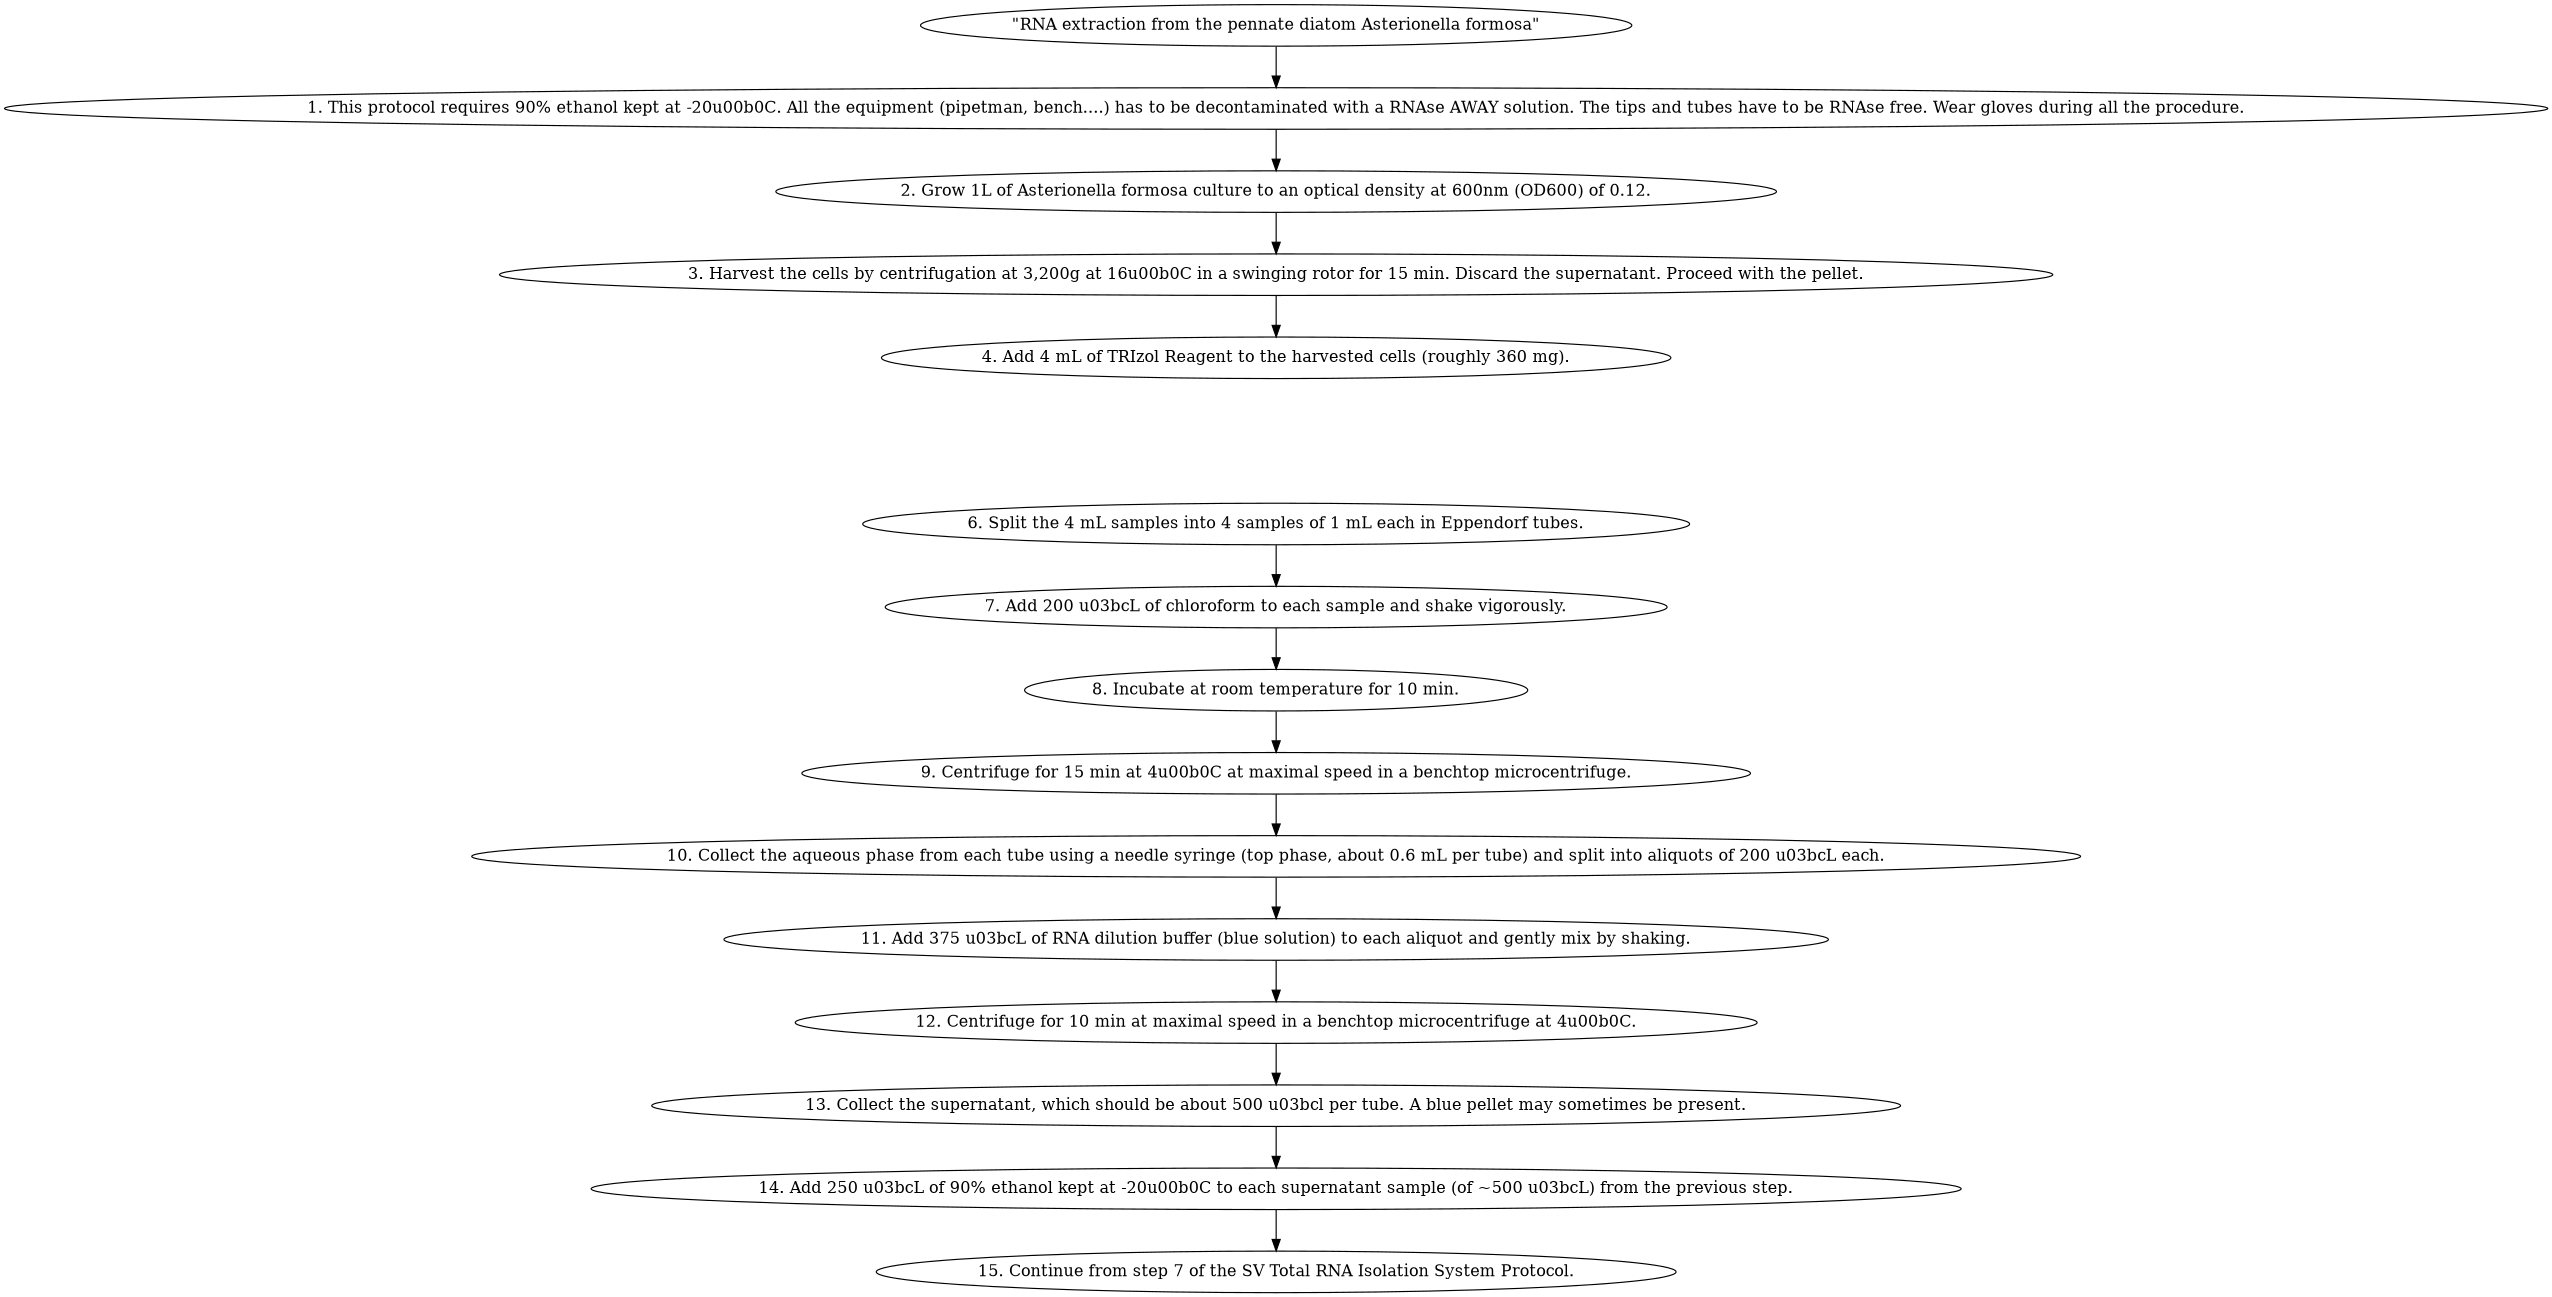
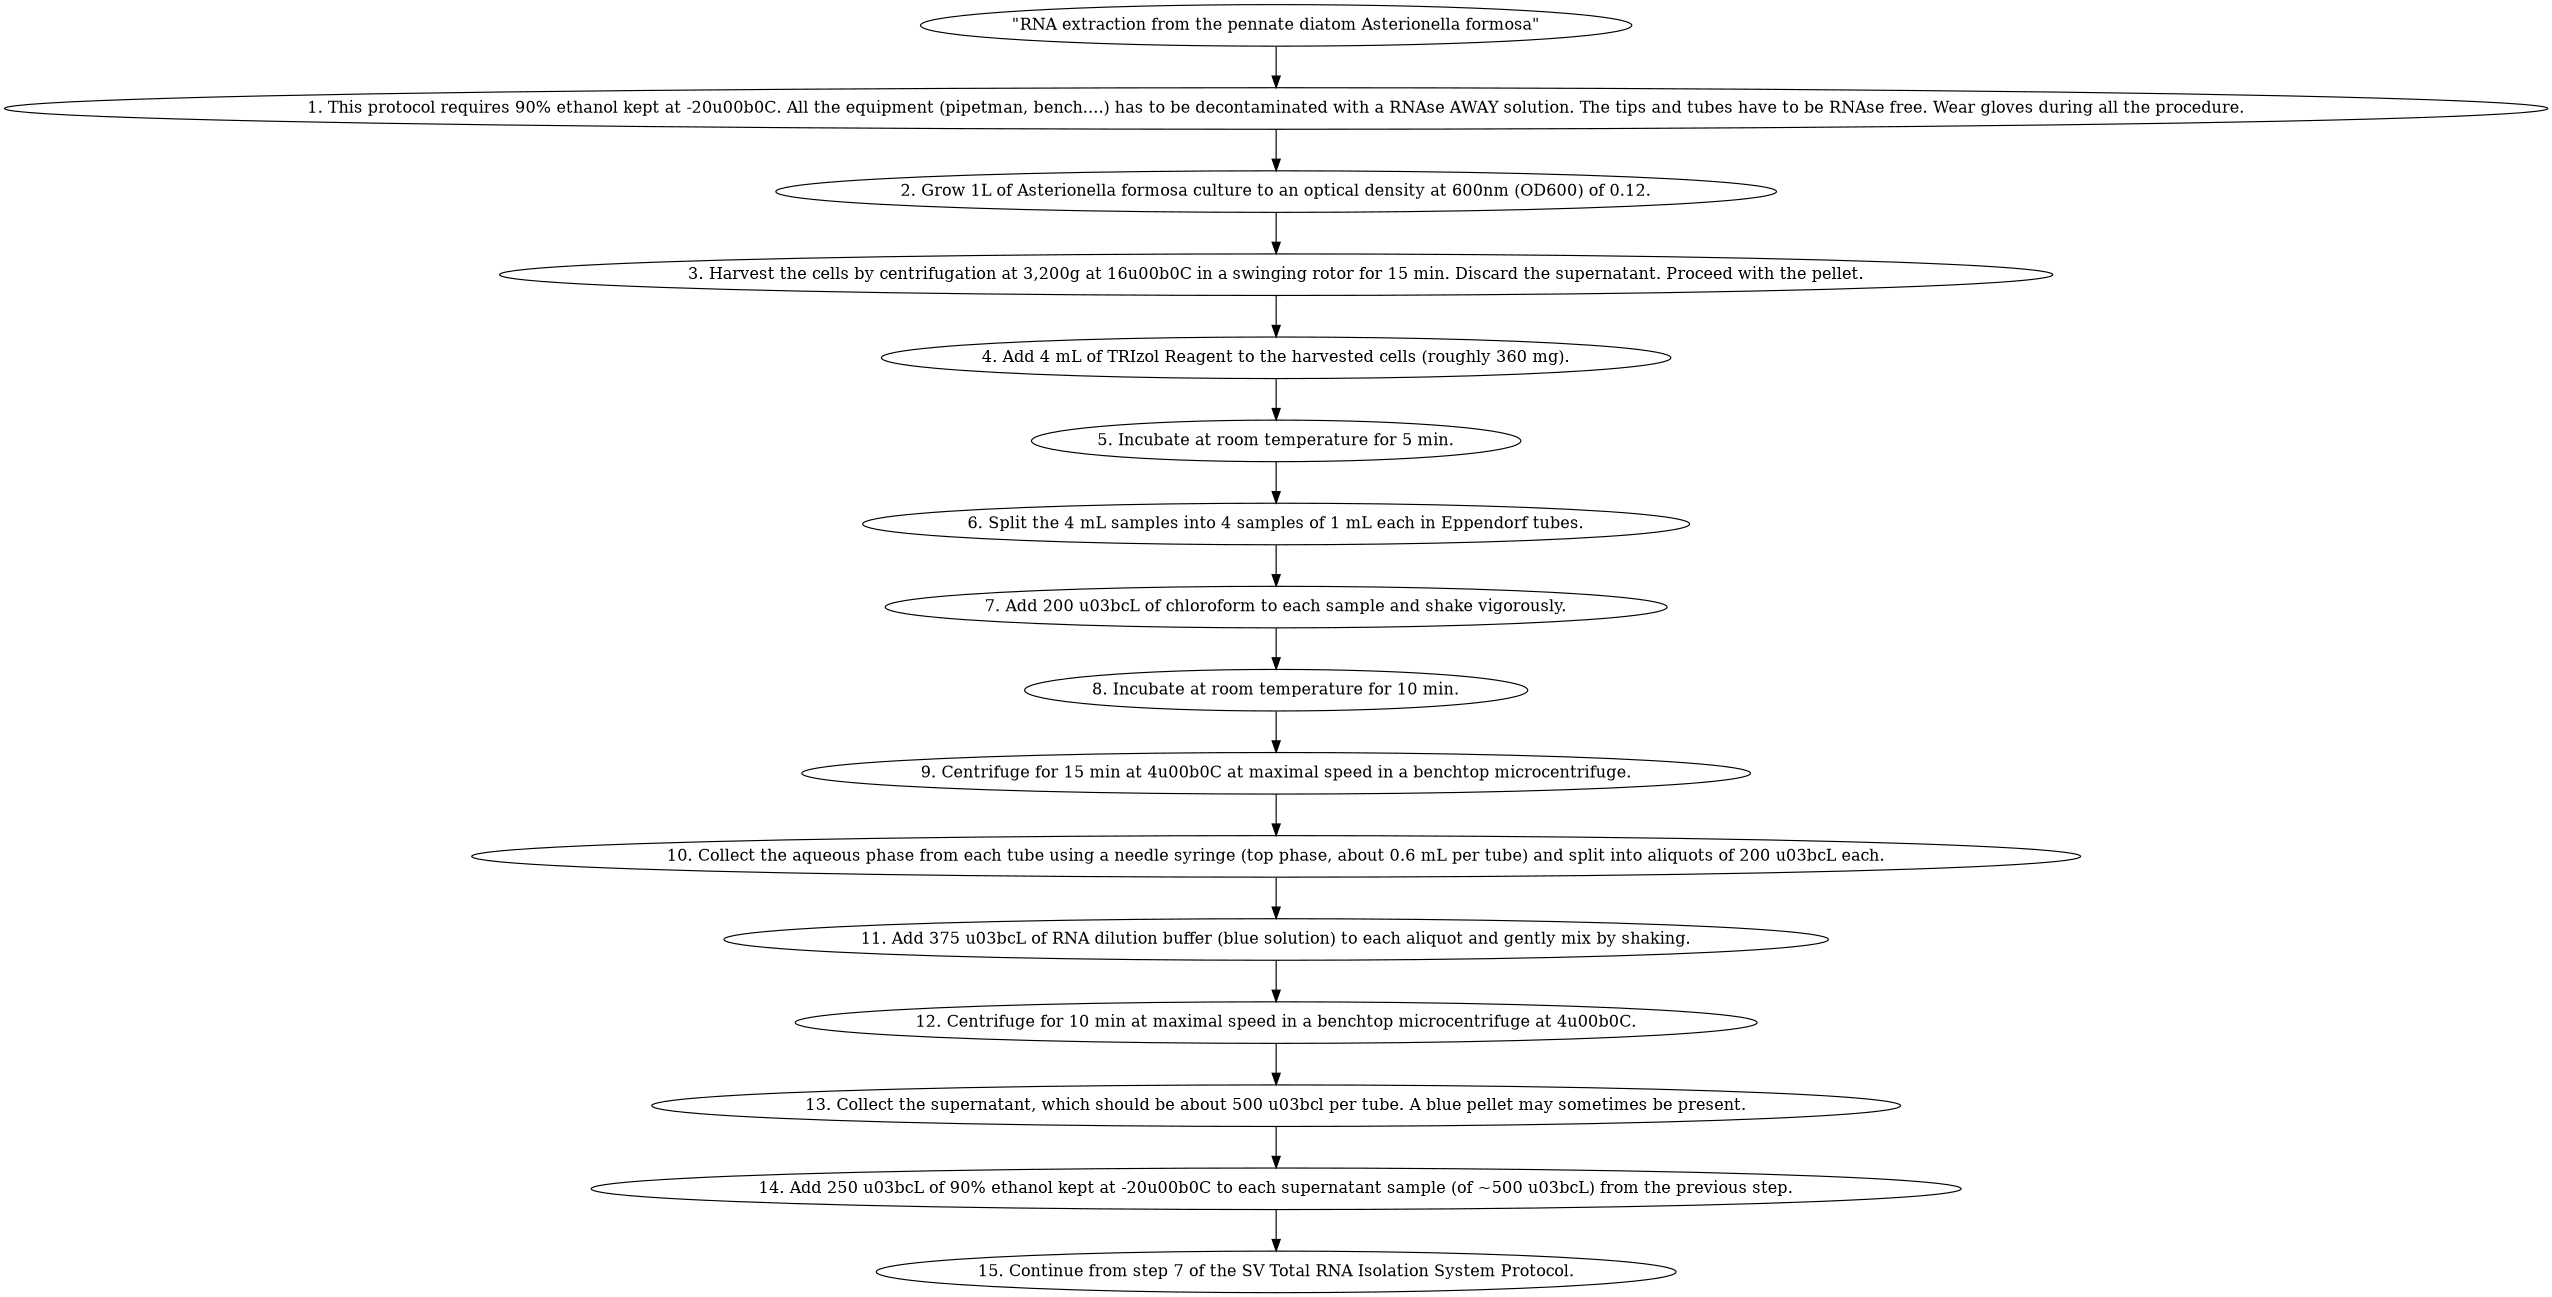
none -> (1276, 441)
